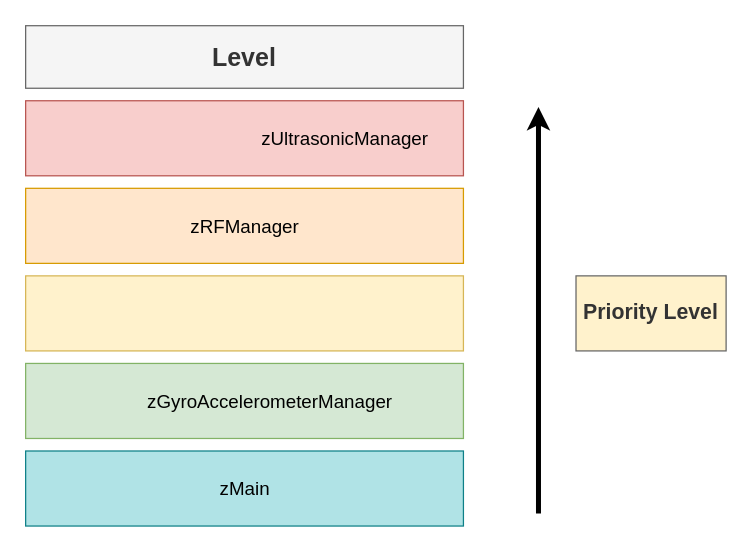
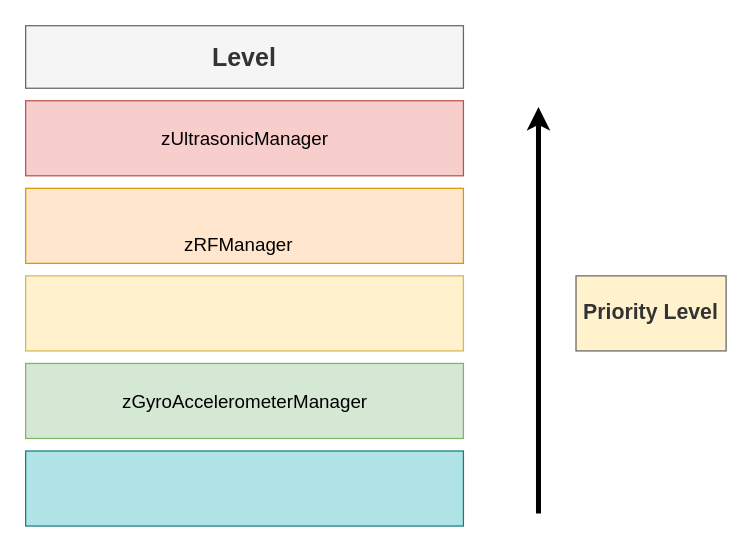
(344, 138) -> (244, 138)
(244, 226) -> (238, 244)
(269, 401) -> (244, 401)
(244, 488) -> none
